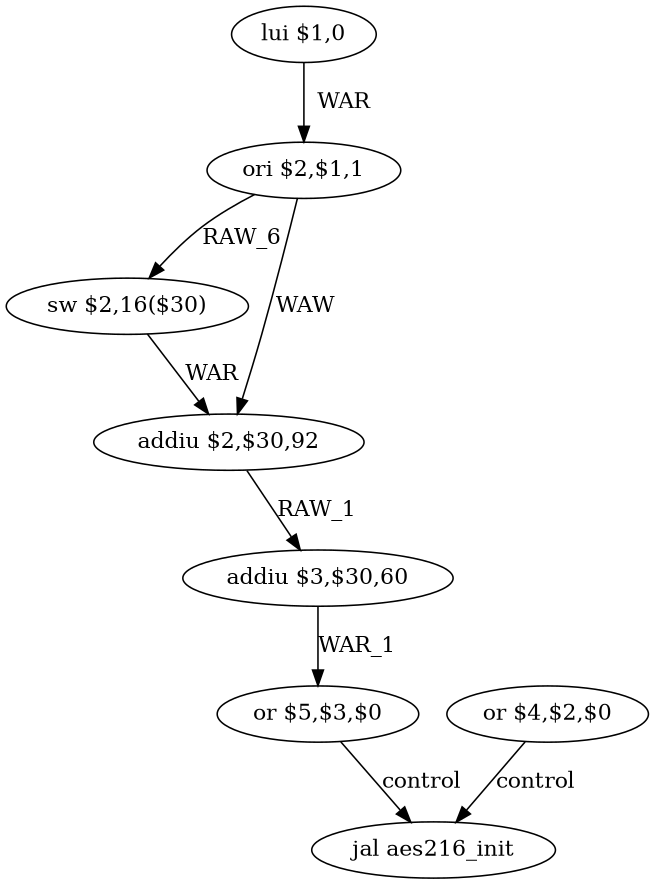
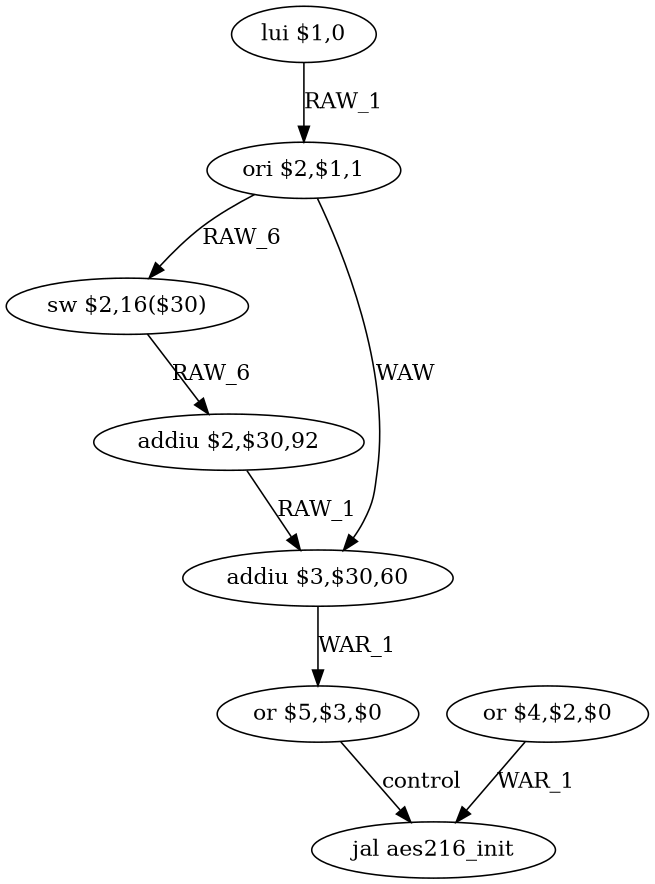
(344, 102) -> (344, 102)
(271, 299) -> (373, 366)
(212, 374) -> (212, 374)
(536, 782) -> (536, 782)
